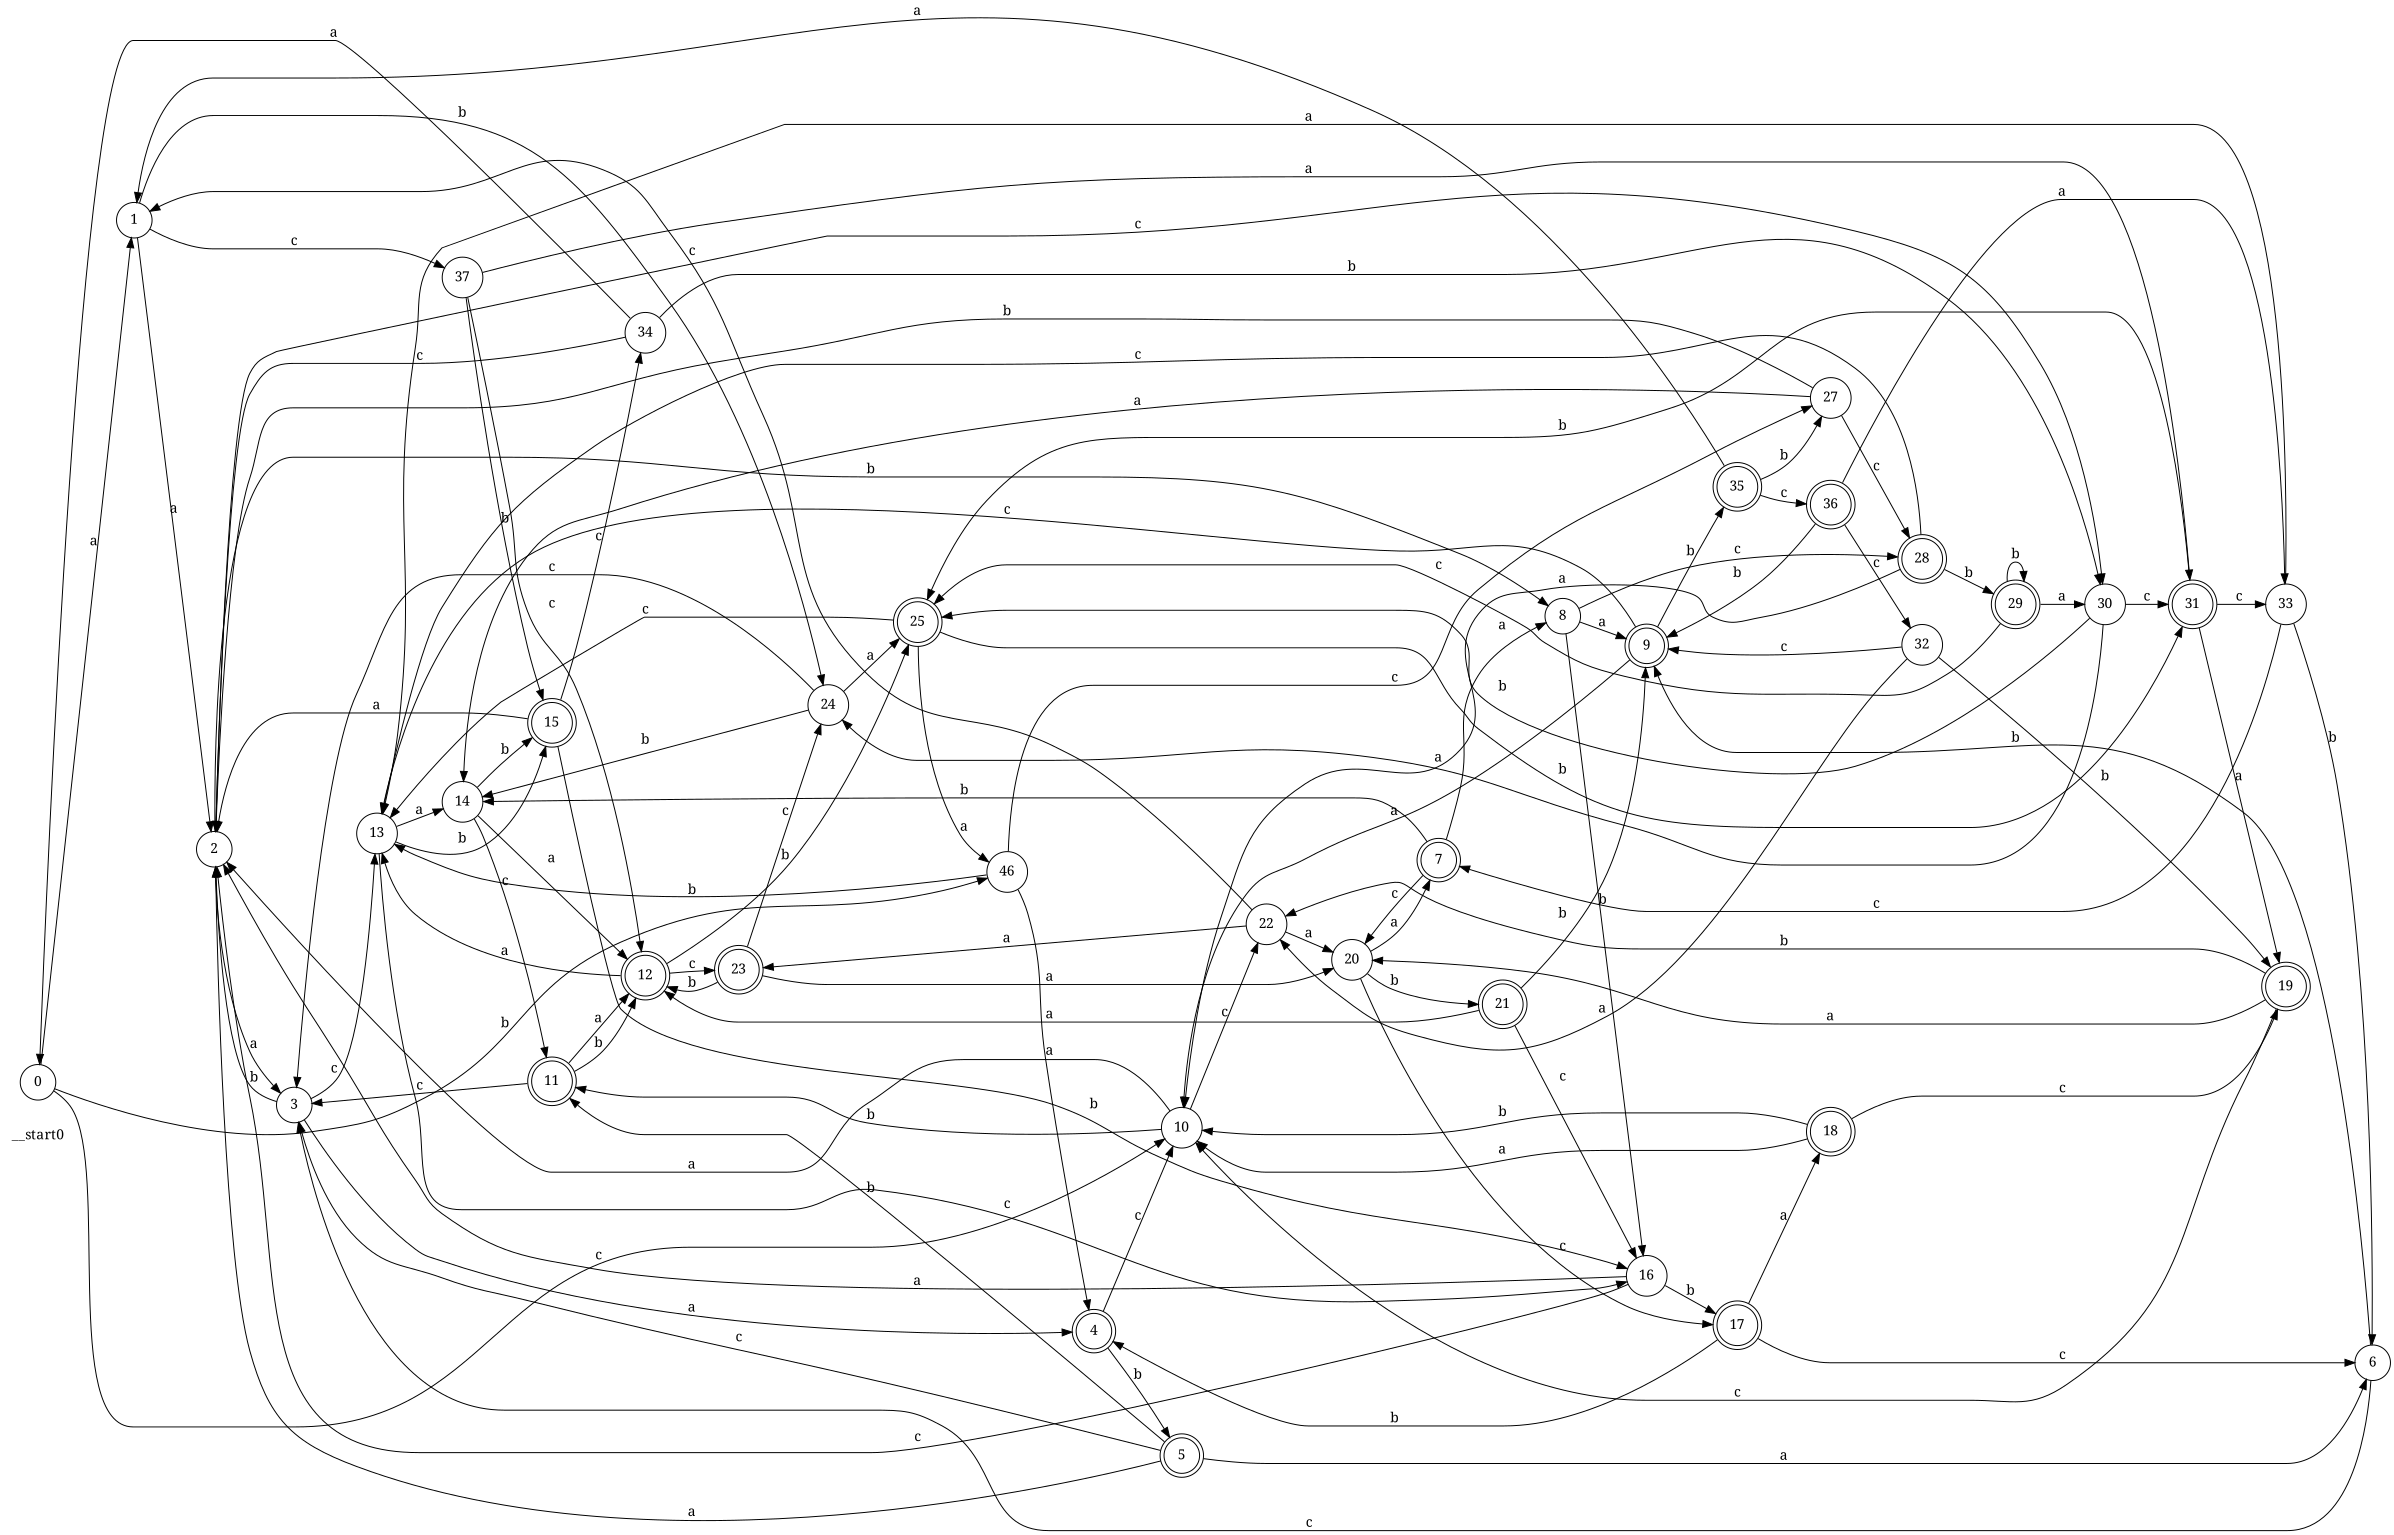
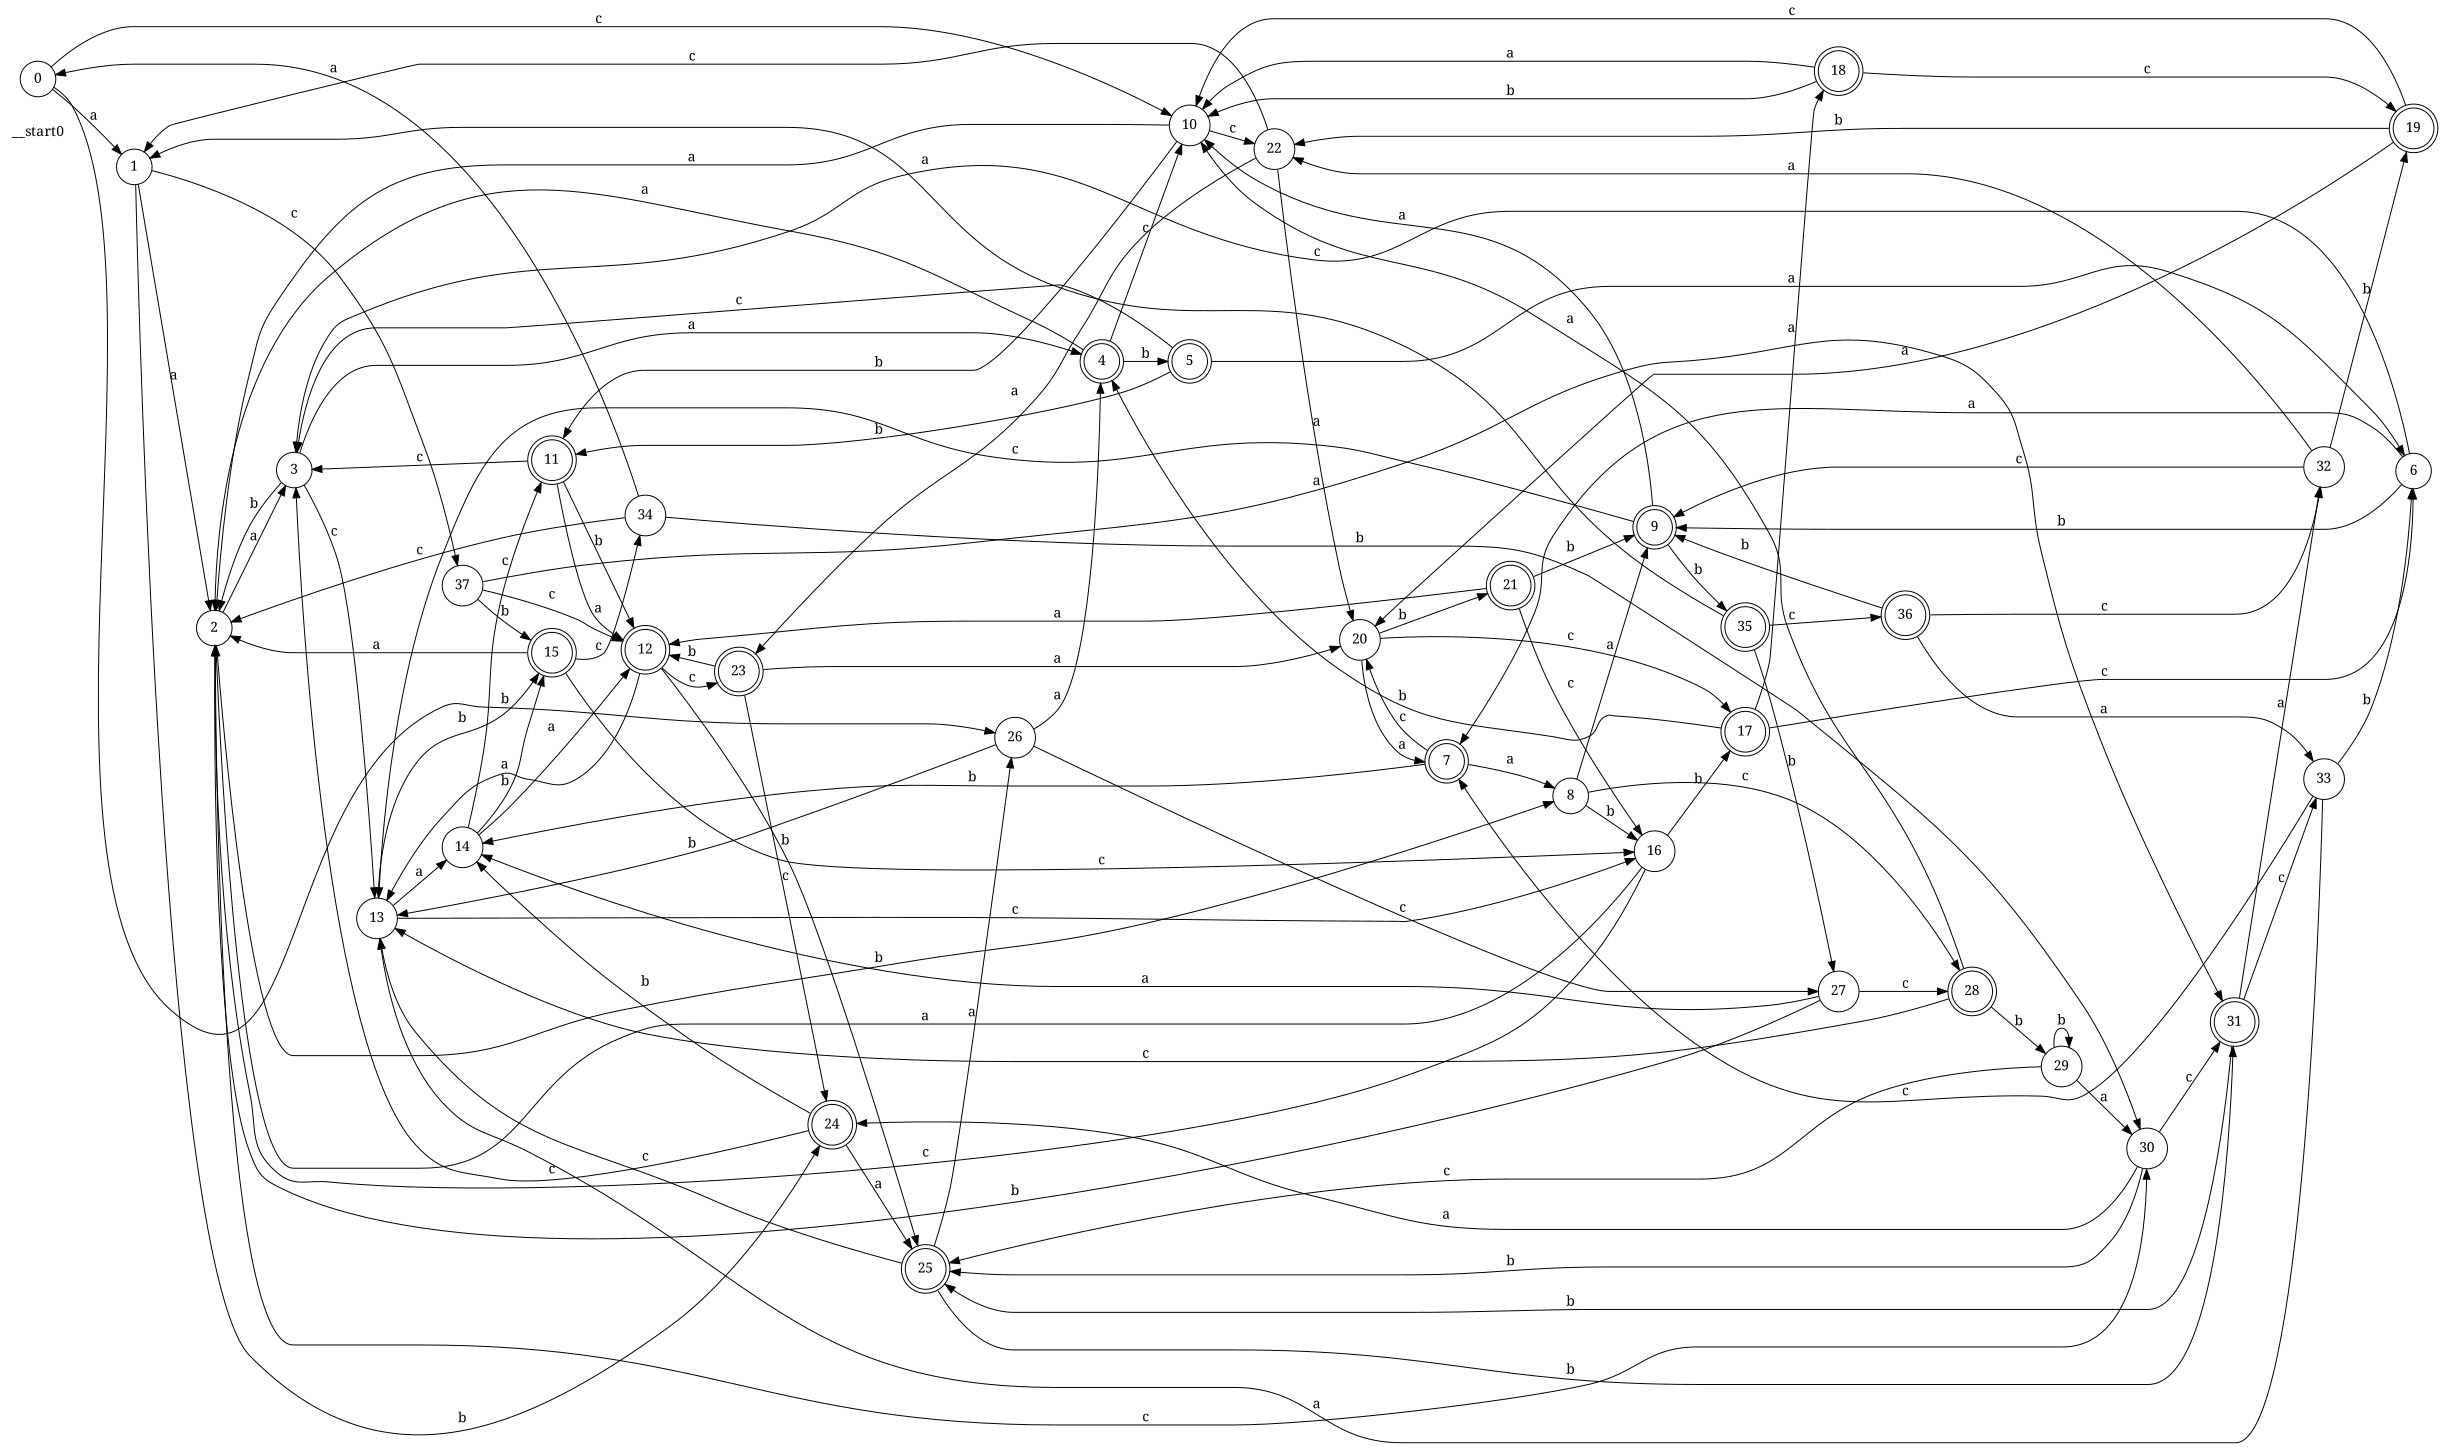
none -> (1852, 410)
(2016, 604) -> (2062, 1066)
(828, 705) -> (832, 1125)
(2238, 790) -> (2279, 747)
(1007, 872) -> (1015, 738)
(1094, 1105) -> (1102, 861)
(440, 1490) -> (533, 191)
